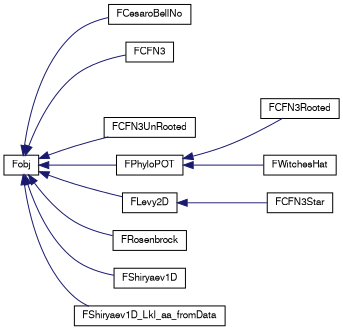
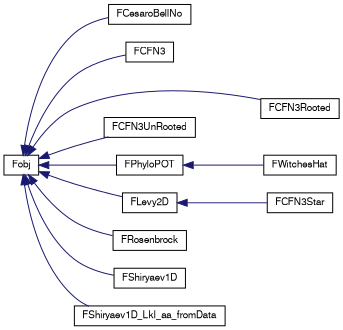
(239, 140) -> (138, 93)
